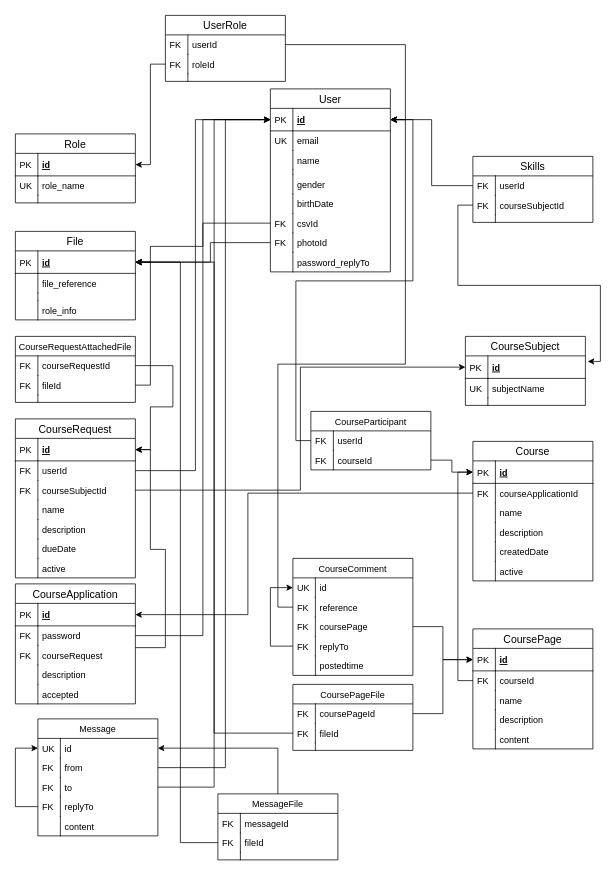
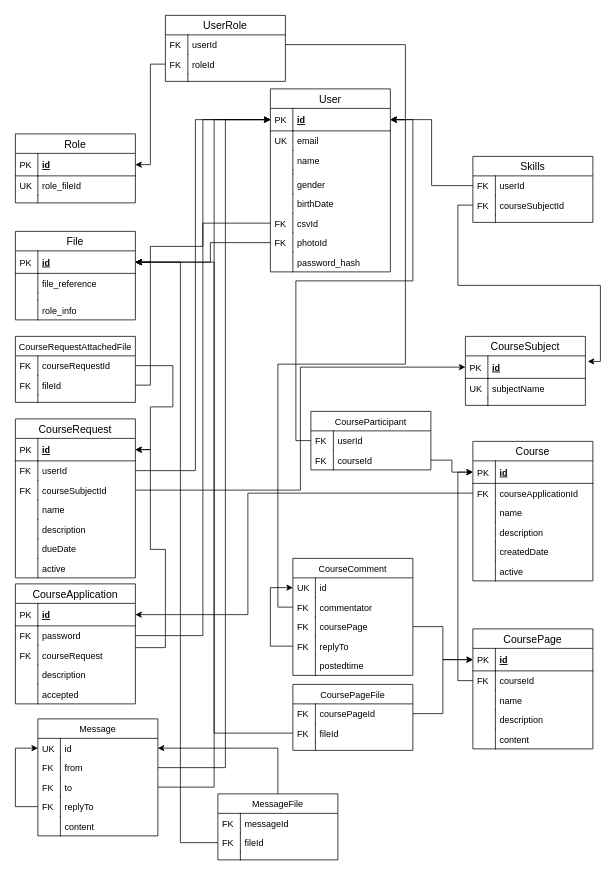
(64, 186) -> (66, 186)
(336, 263) -> (330, 263)
(342, 608) -> (347, 608)
